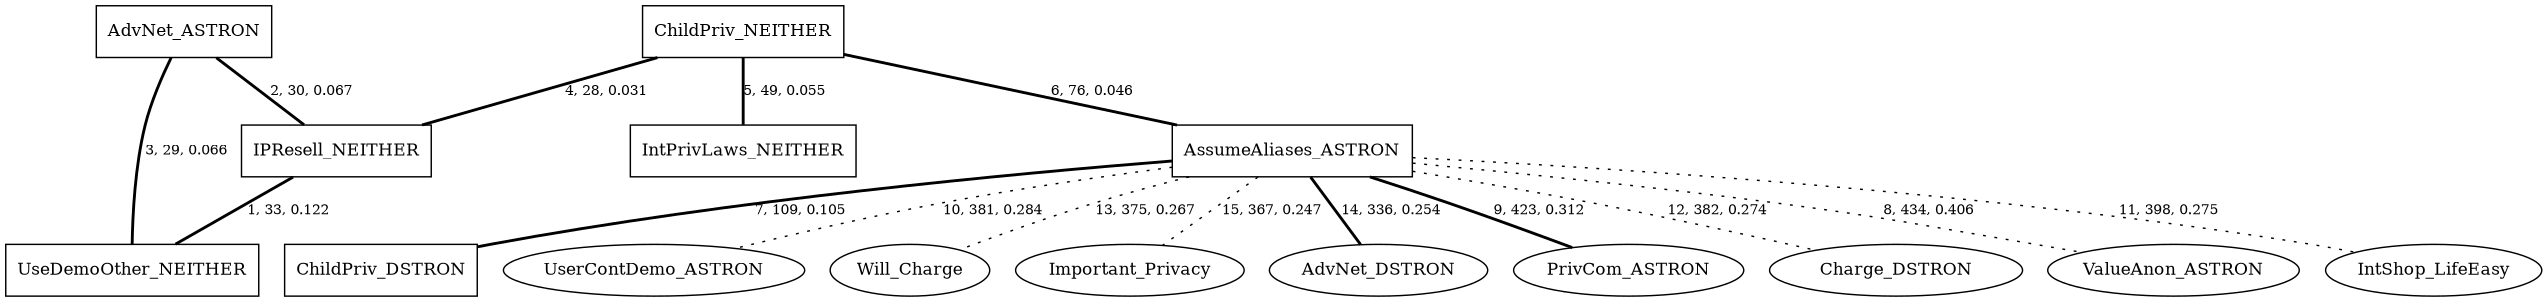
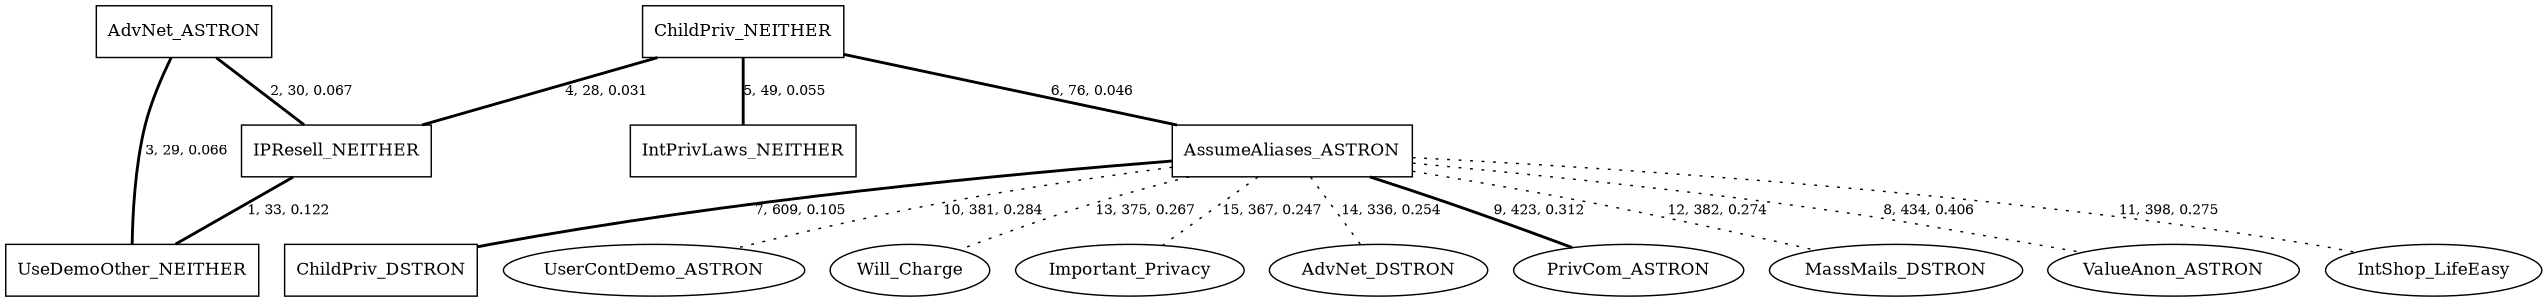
(801, 211) -> (801, 211)
(1336, 211) -> (1336, 211)
(1896, 270) -> (1896, 270)
